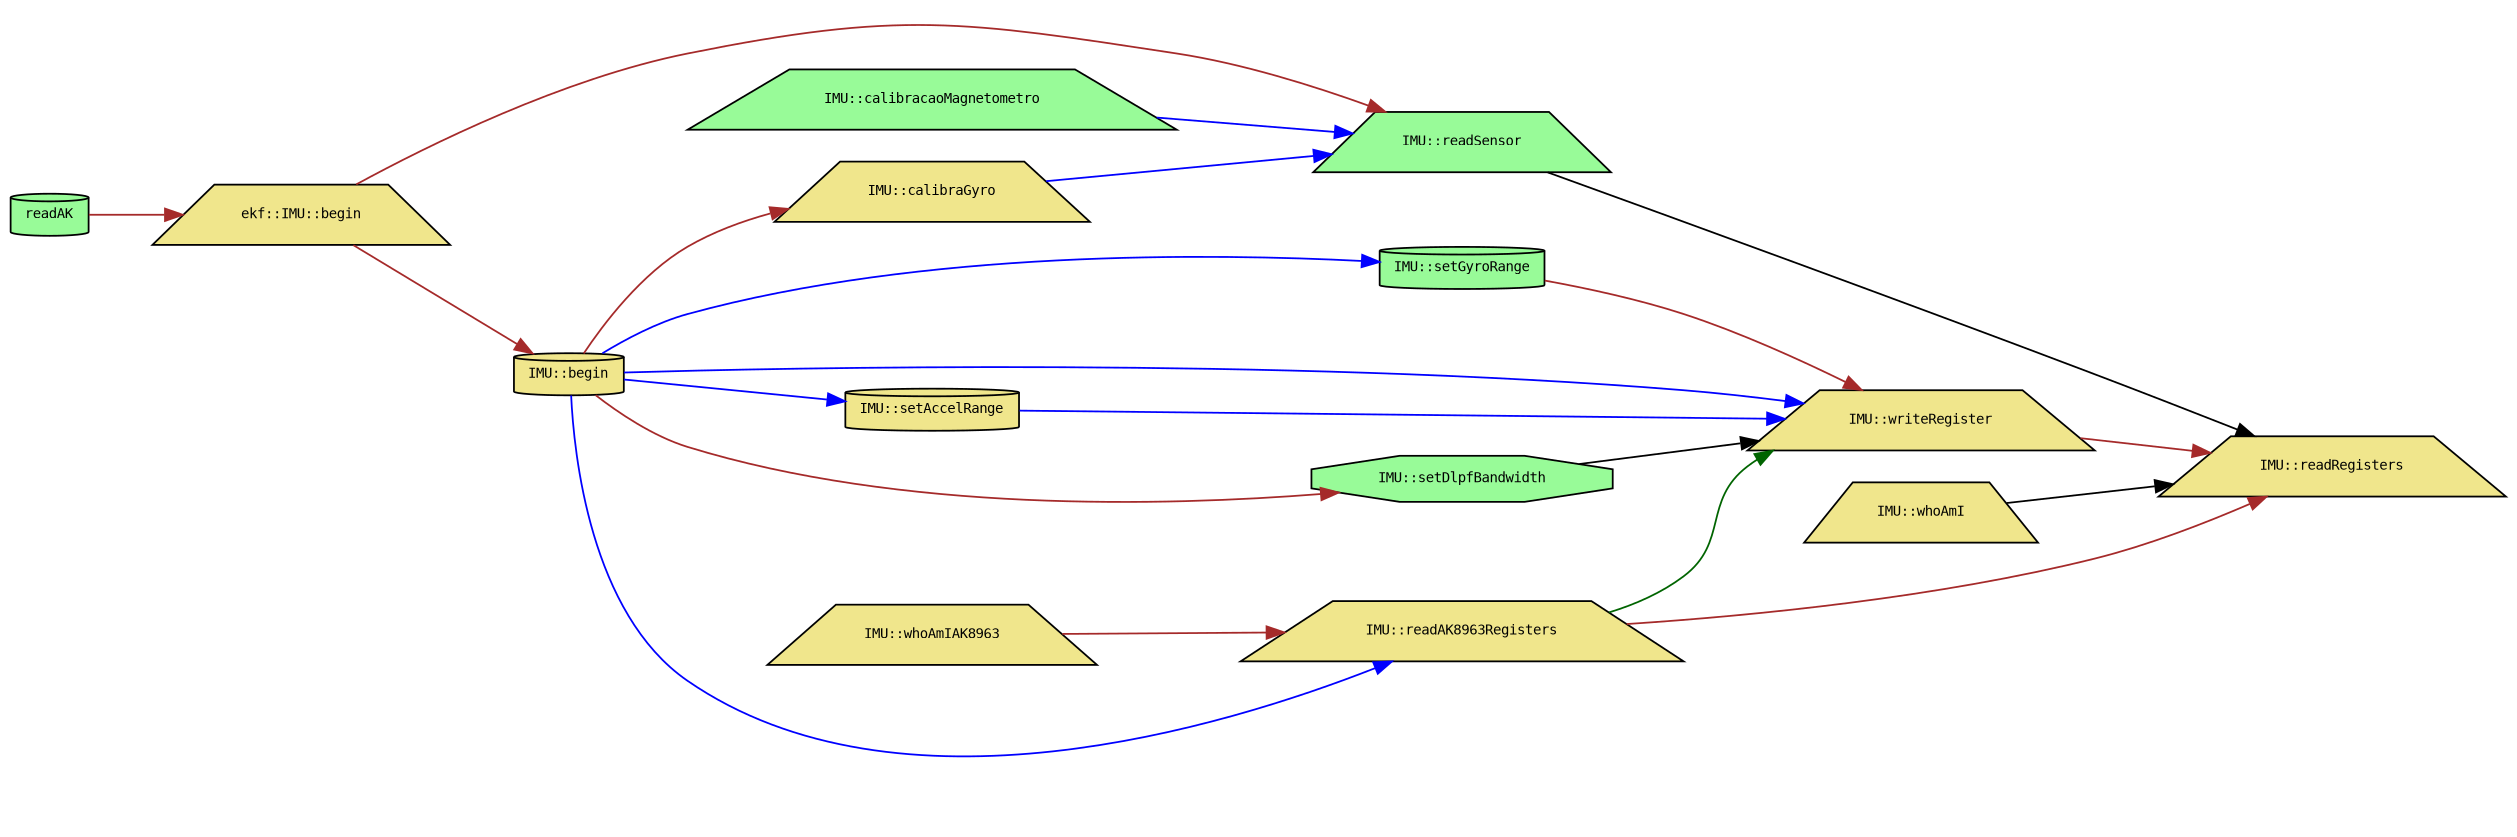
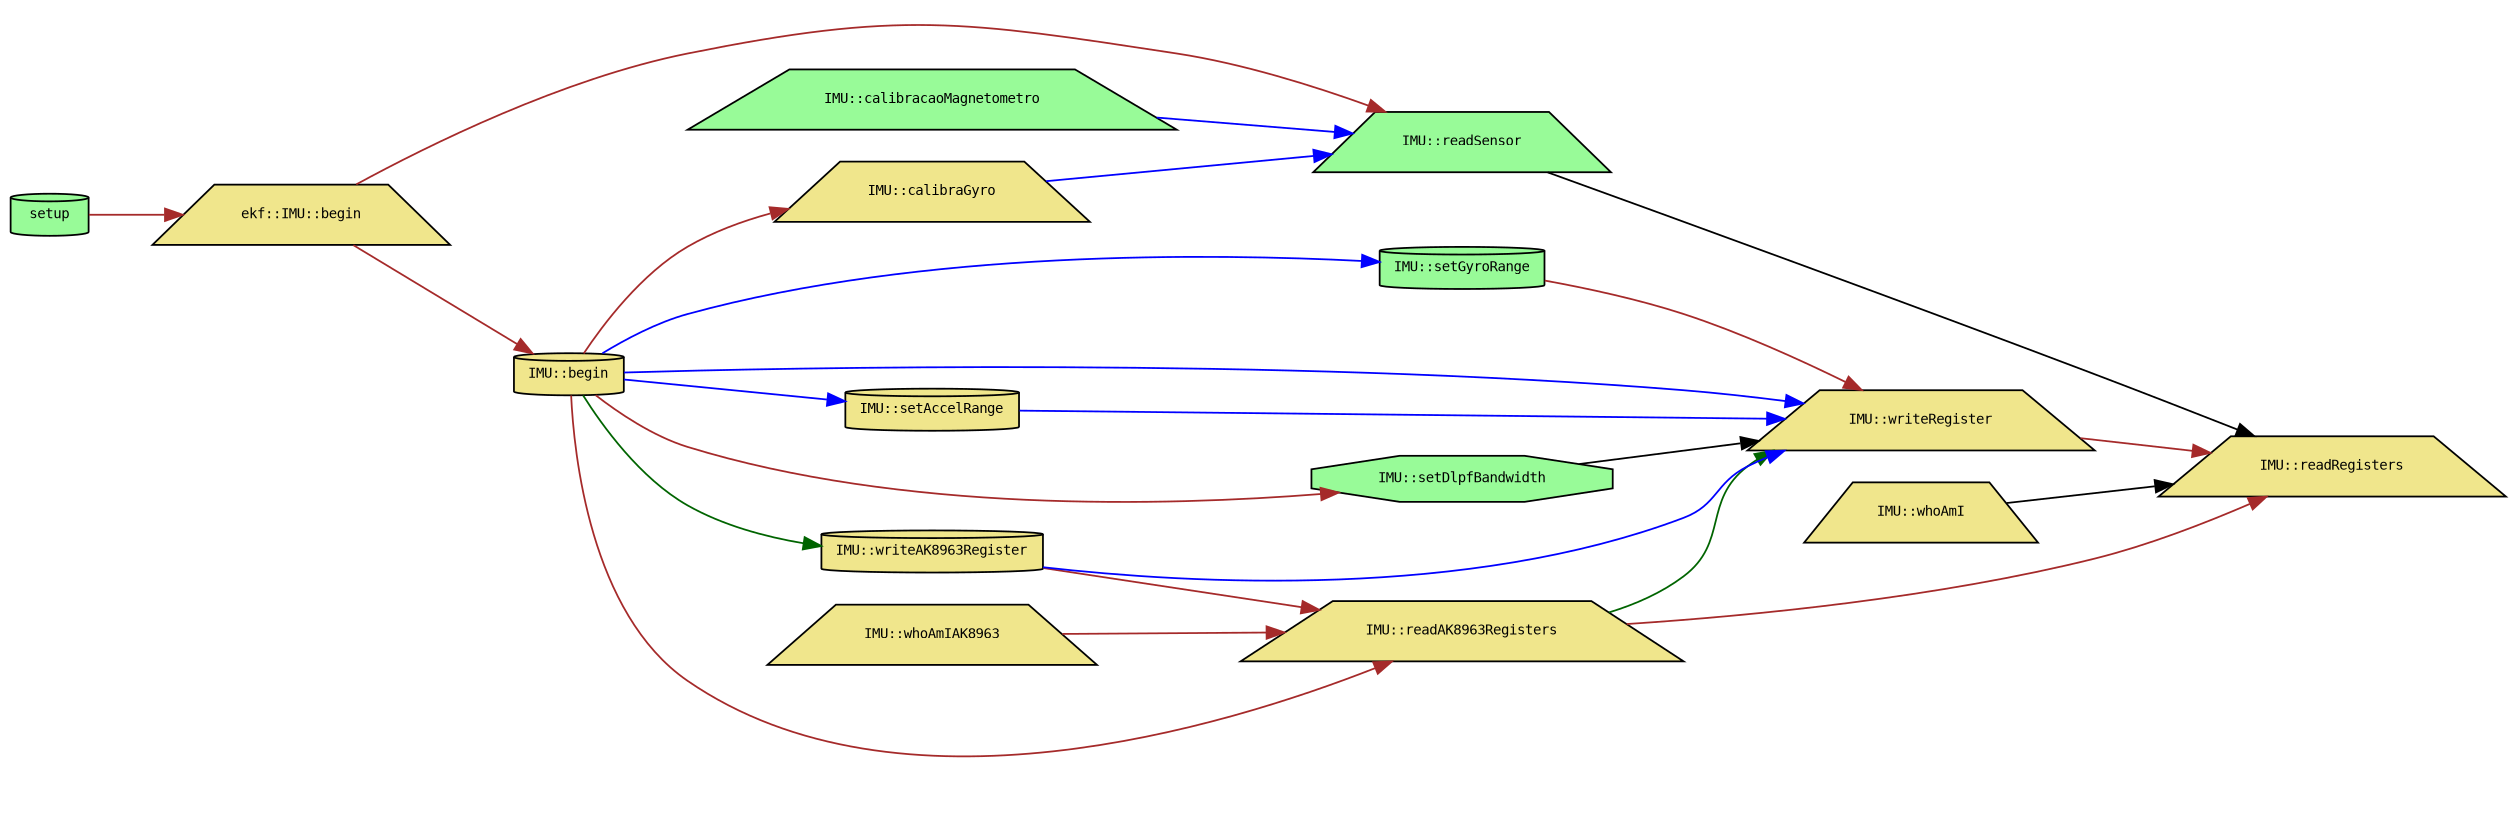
(50, 215) -> (50, 215)
none -> (932, 551)
(871, 749) -> (871, 749)
